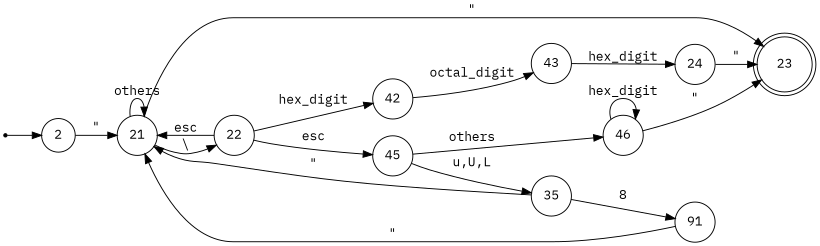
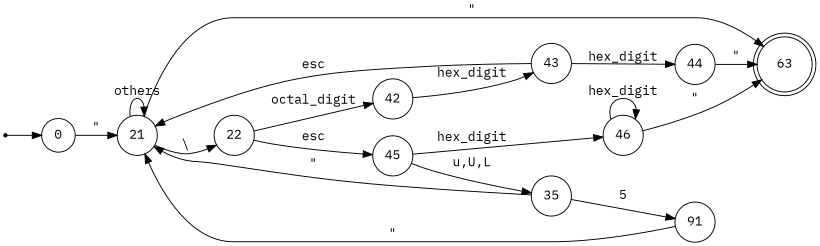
(695, 64) -> (695, 64)
(785, 64) -> (785, 64)
(472, 73) -> (472, 73)
(313, 100) -> (313, 100)
(58, 135) -> (58, 135)
(190, 135) -> (344, 72)
(472, 138) -> (472, 138)
(623, 196) -> (623, 196)
